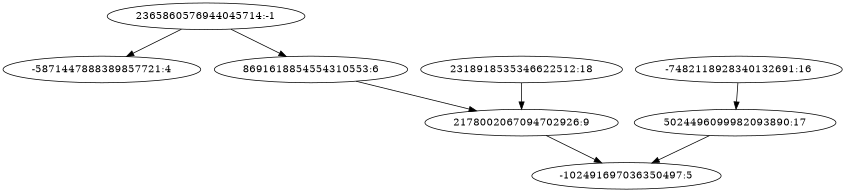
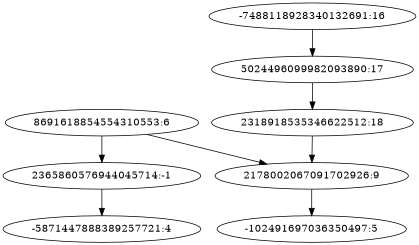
(255, 41) -> (102, 146)
(102, 69) -> (102, 229)
(739, 69) -> (312, 16)
(522, 123) -> (312, 176)
(684, 148) -> (312, 92)
